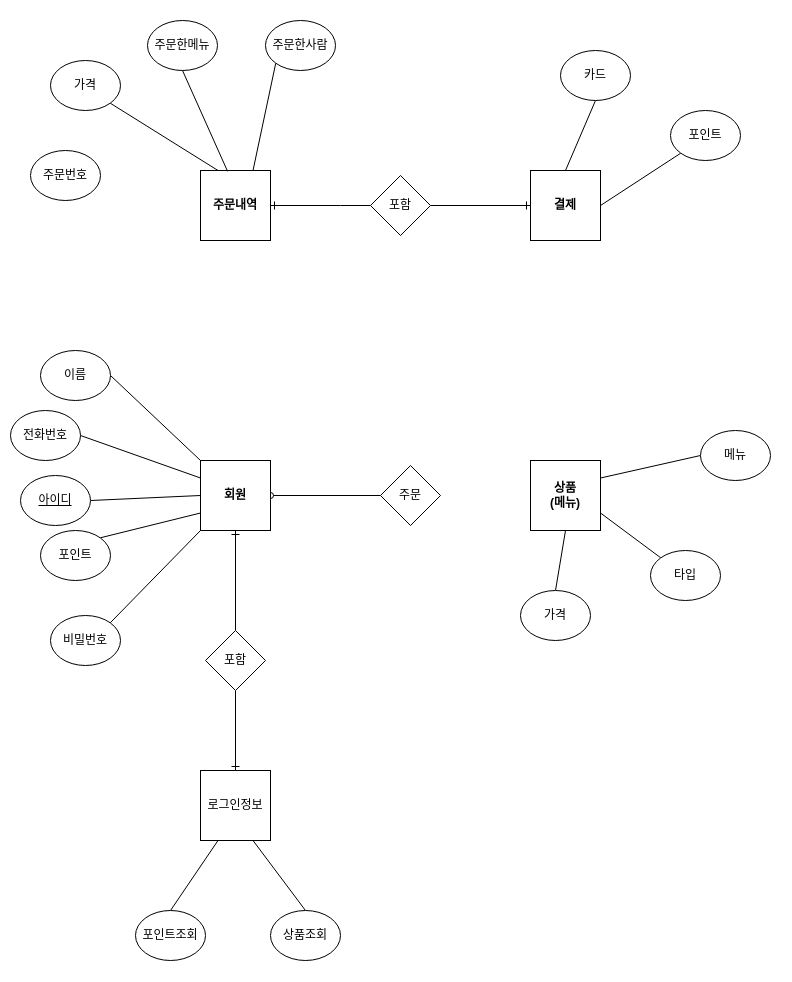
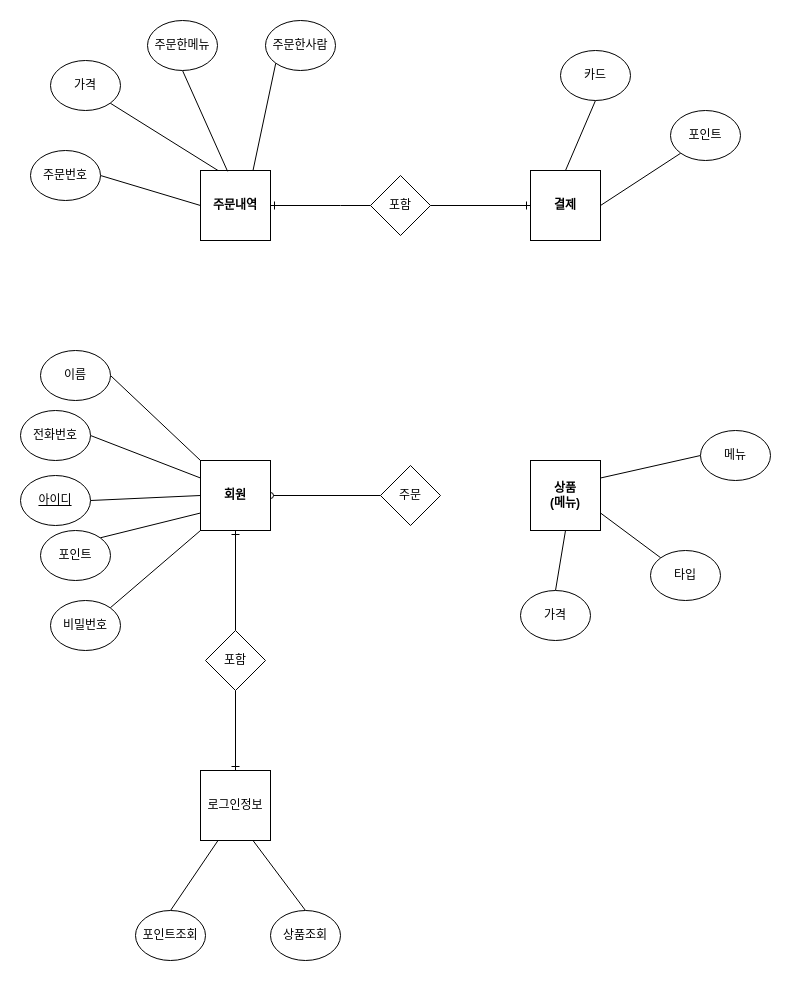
none -> (151, 191)
(46, 436) -> (56, 436)
(86, 641) -> (86, 626)
